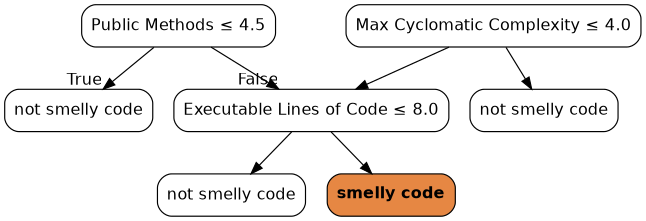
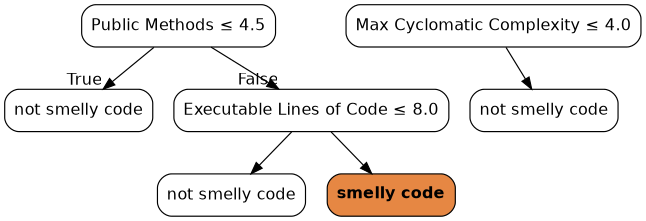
(408, 66) -> none
